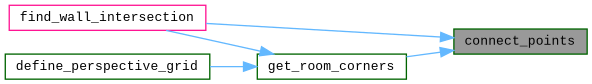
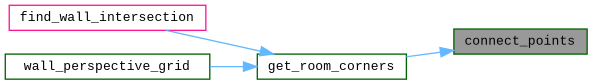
(323, 30) -> none
(108, 67) -> (108, 67)
